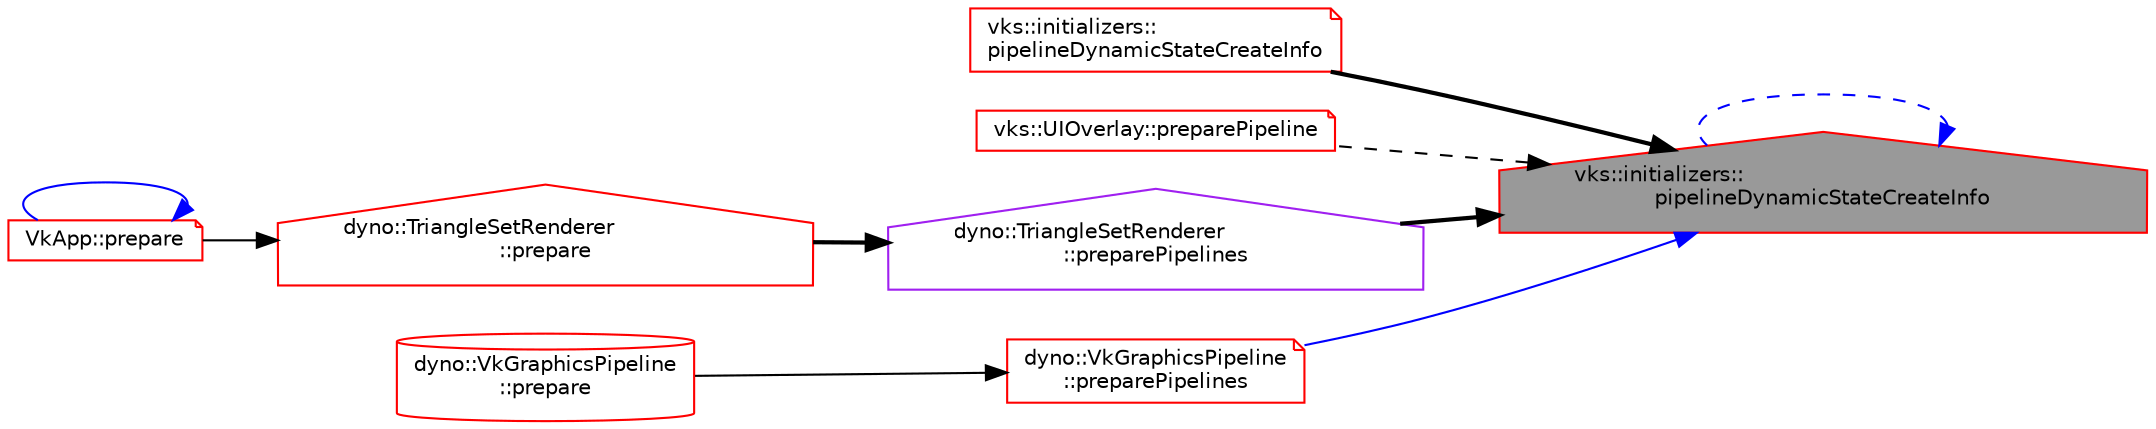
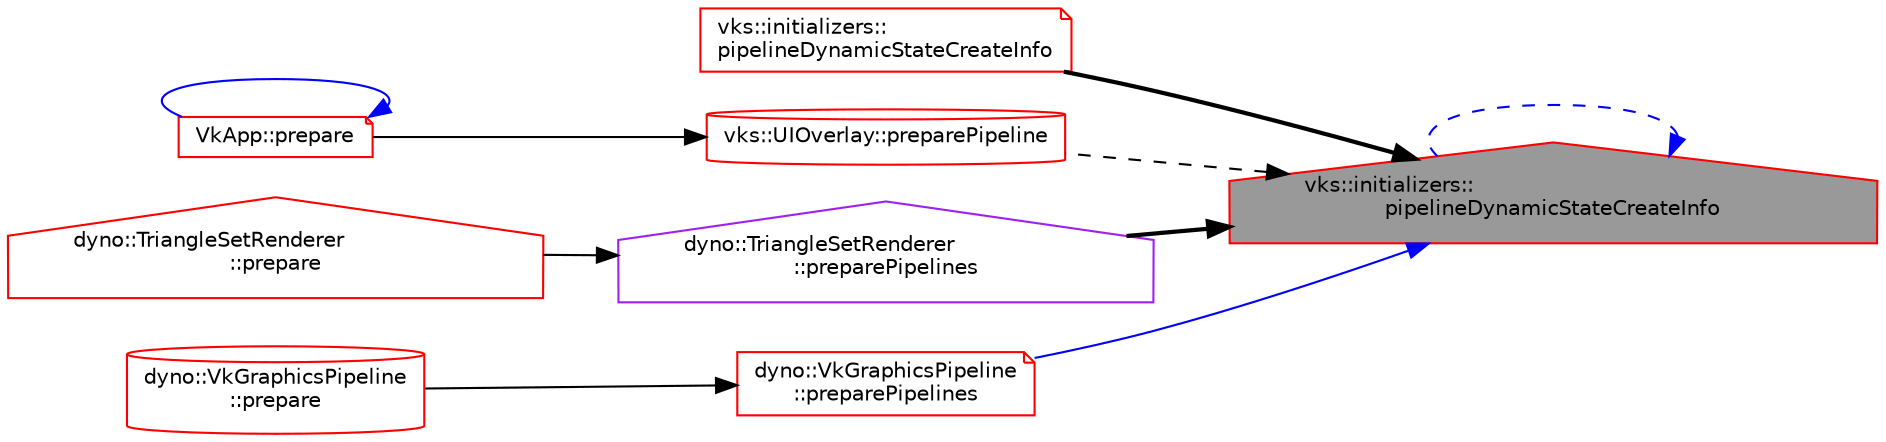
(1156, 131) -> (886, 137)
(229, 240) -> (529, 137)
(840, 242) -> (570, 255)
